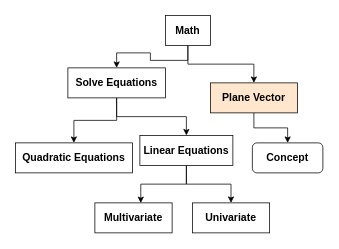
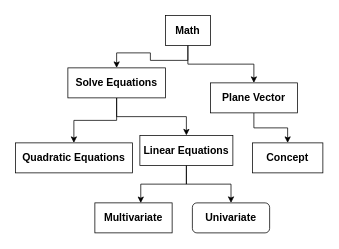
(254, 98) -> (254, 98)
(288, 158) -> (288, 158)
(231, 218) -> (231, 218)
